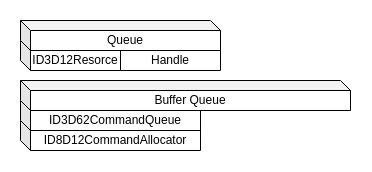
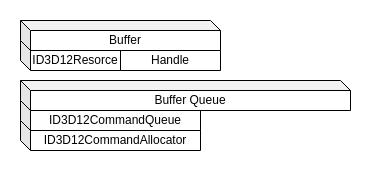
(126, 41) -> (126, 41)
(116, 121) -> (116, 121)
(116, 141) -> (116, 141)
